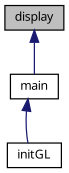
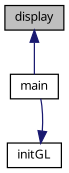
(26, 127) -> (43, 115)
